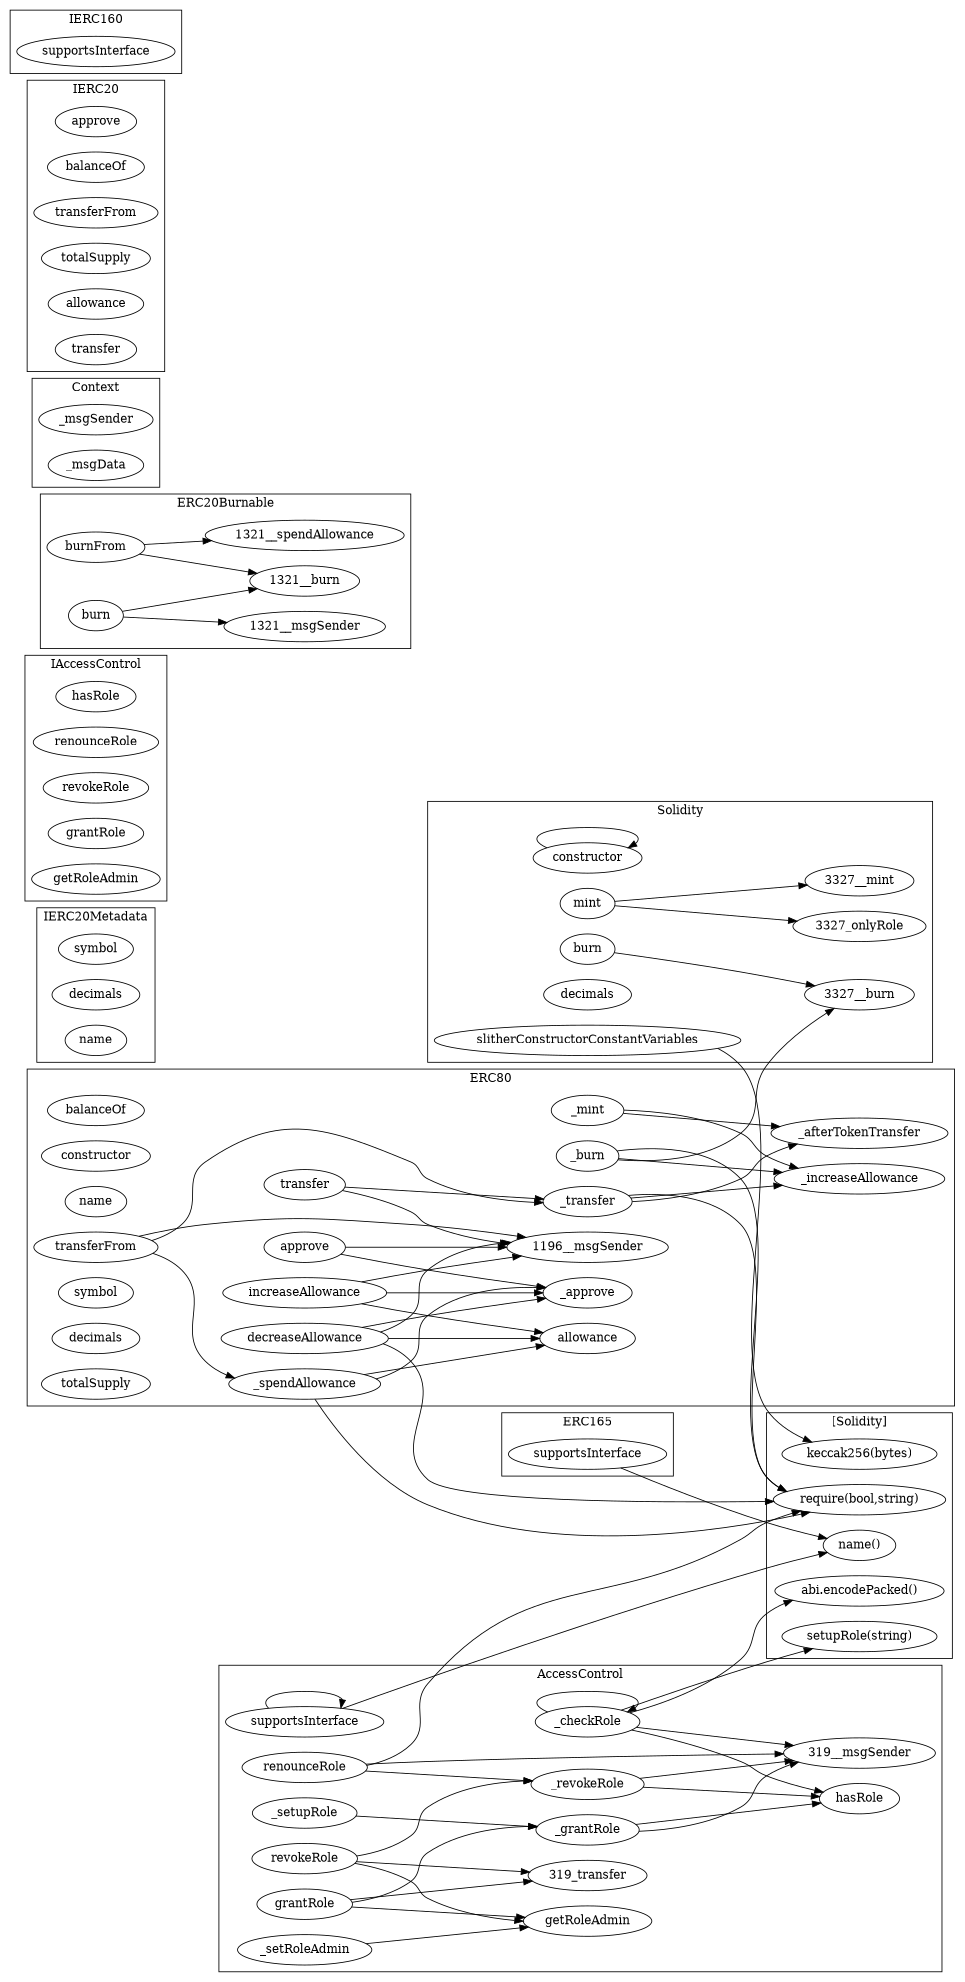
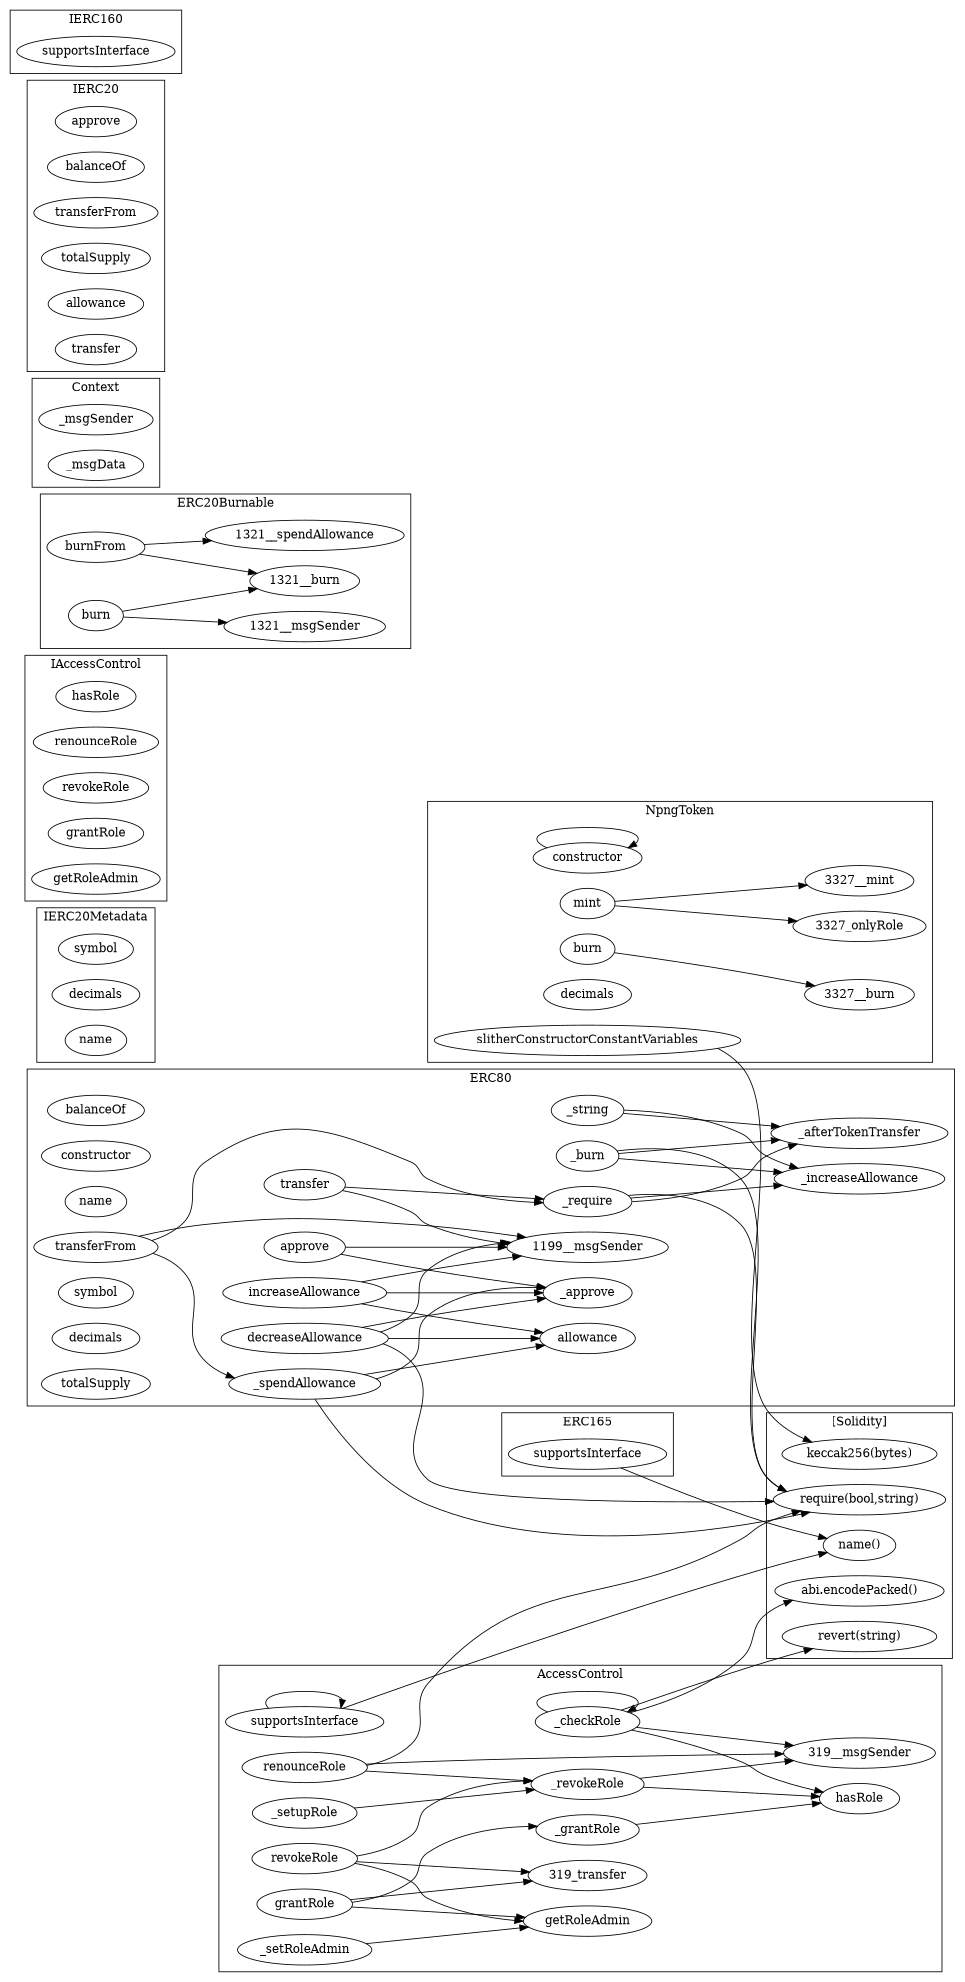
(680, 811) -> (680, 811)
(588, 1110) -> (588, 1110)
(745, 1129) -> (695, 1147)
(588, 1202) -> (588, 1202)
(588, 1247) -> (588, 1247)
(859, 1637) -> (859, 1637)
(442, 1821) -> (427, 1801)
(703, 1822) -> none
